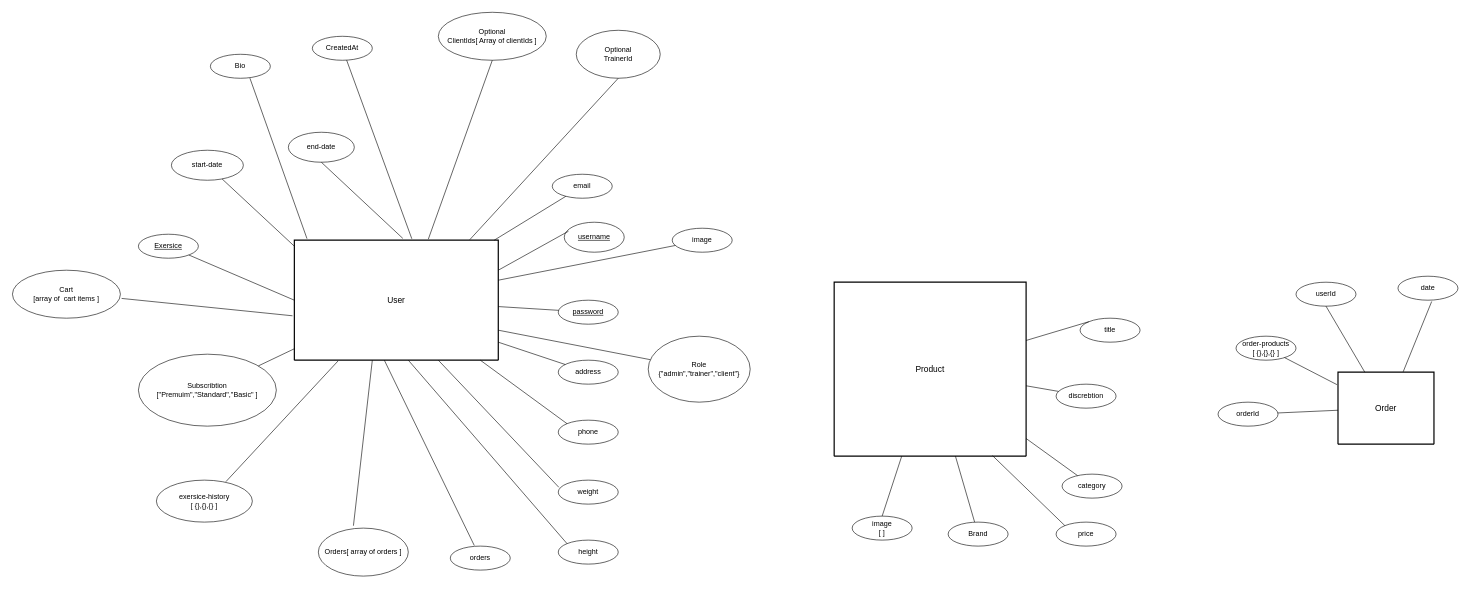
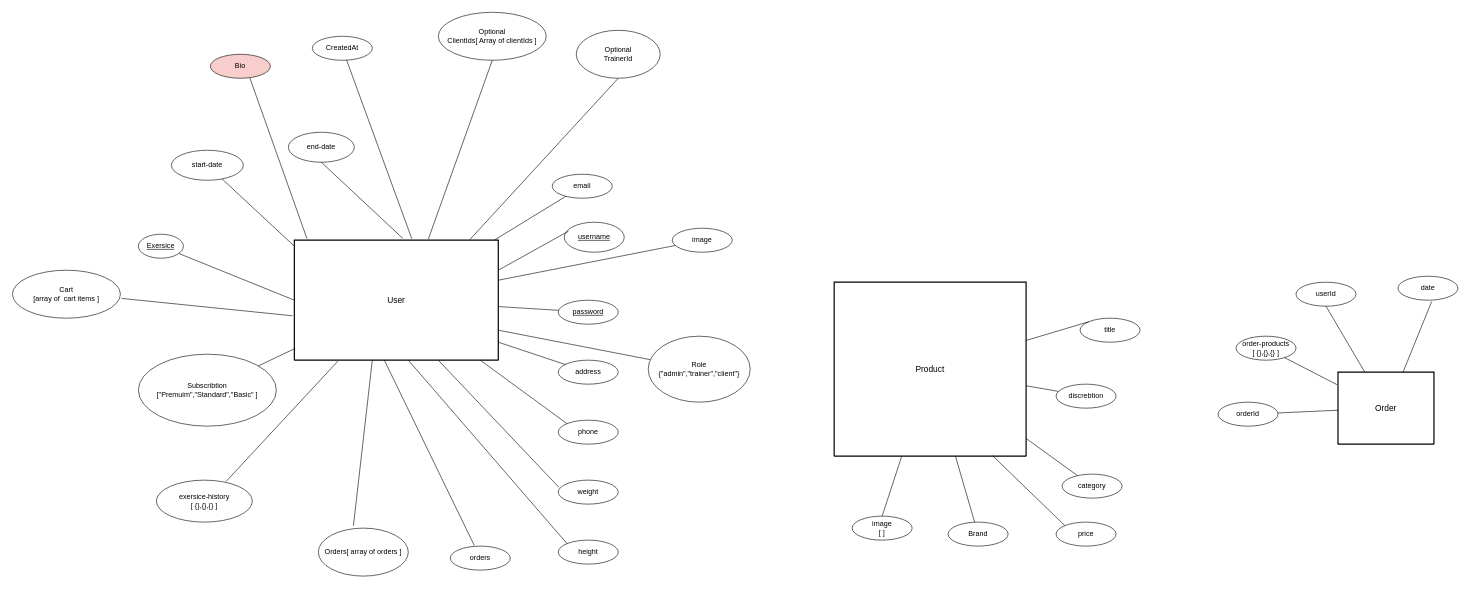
(240, 66) -> (240, 66)
(168, 246) -> (161, 246)
